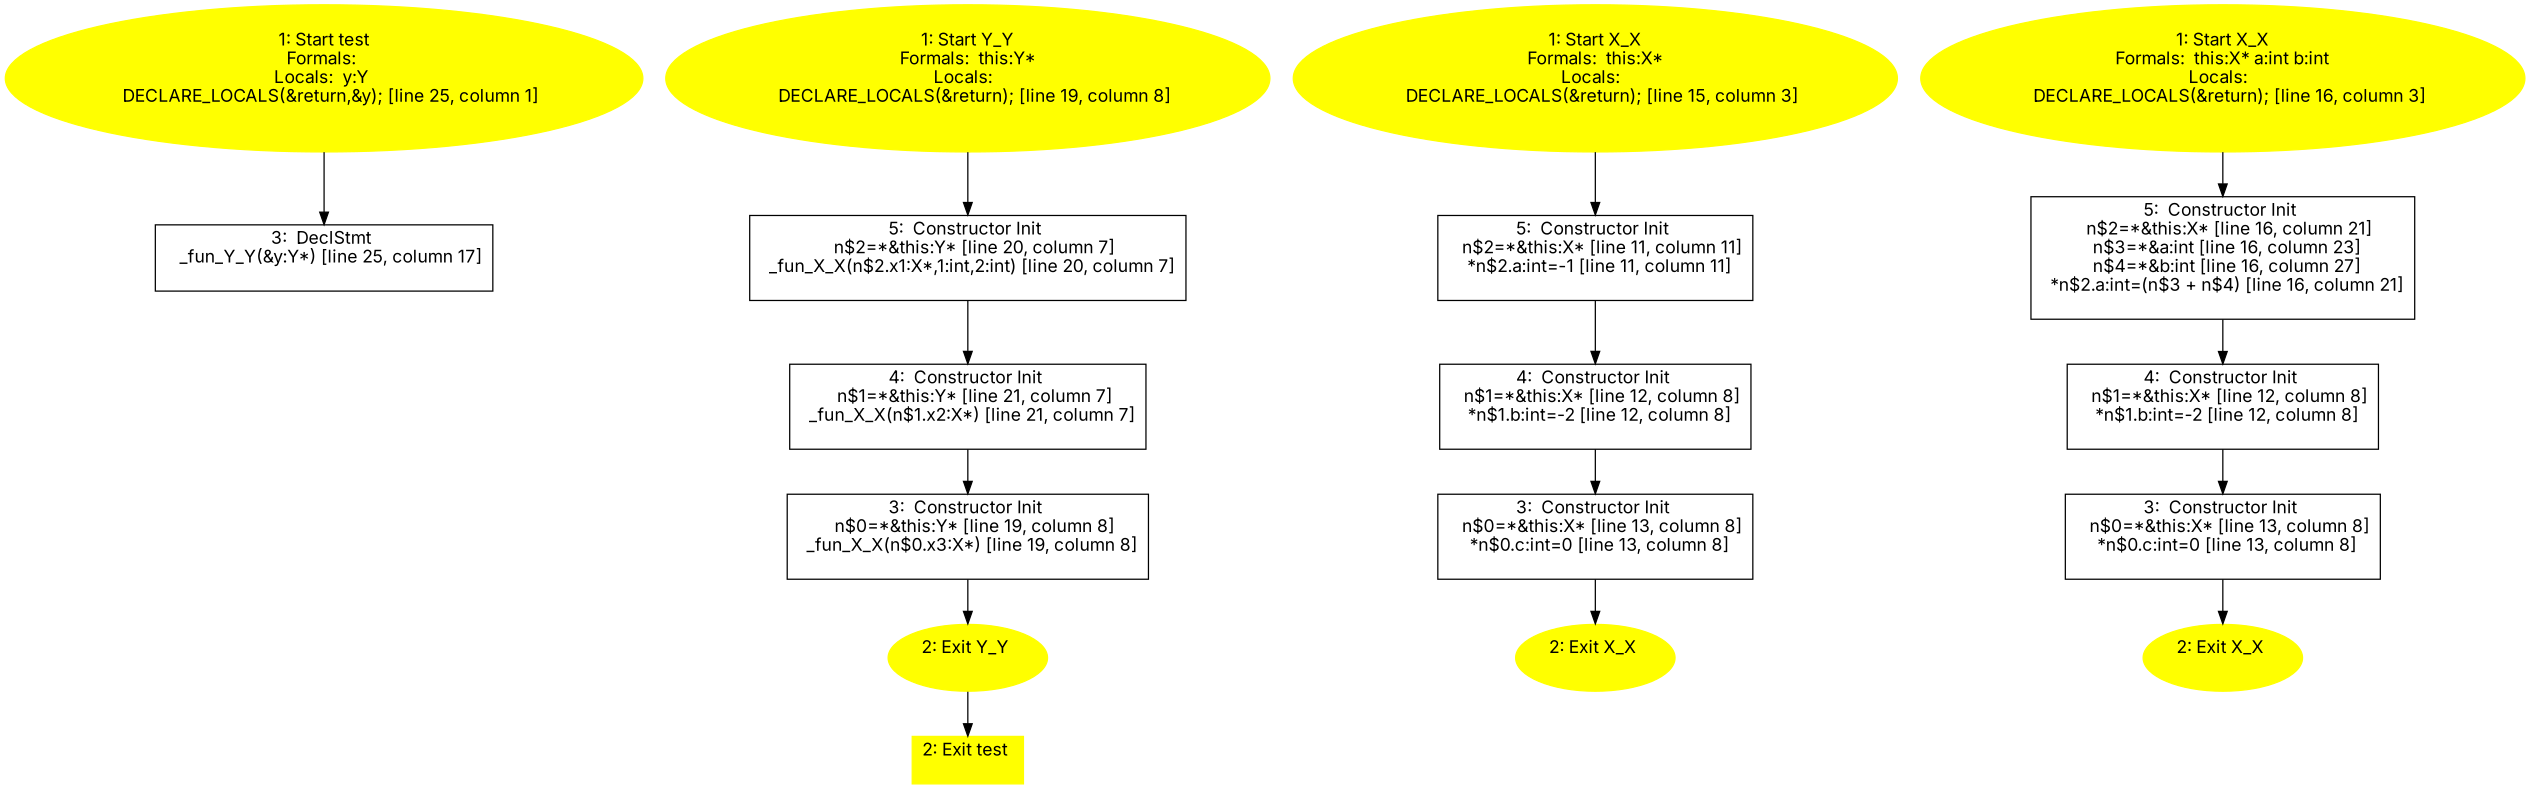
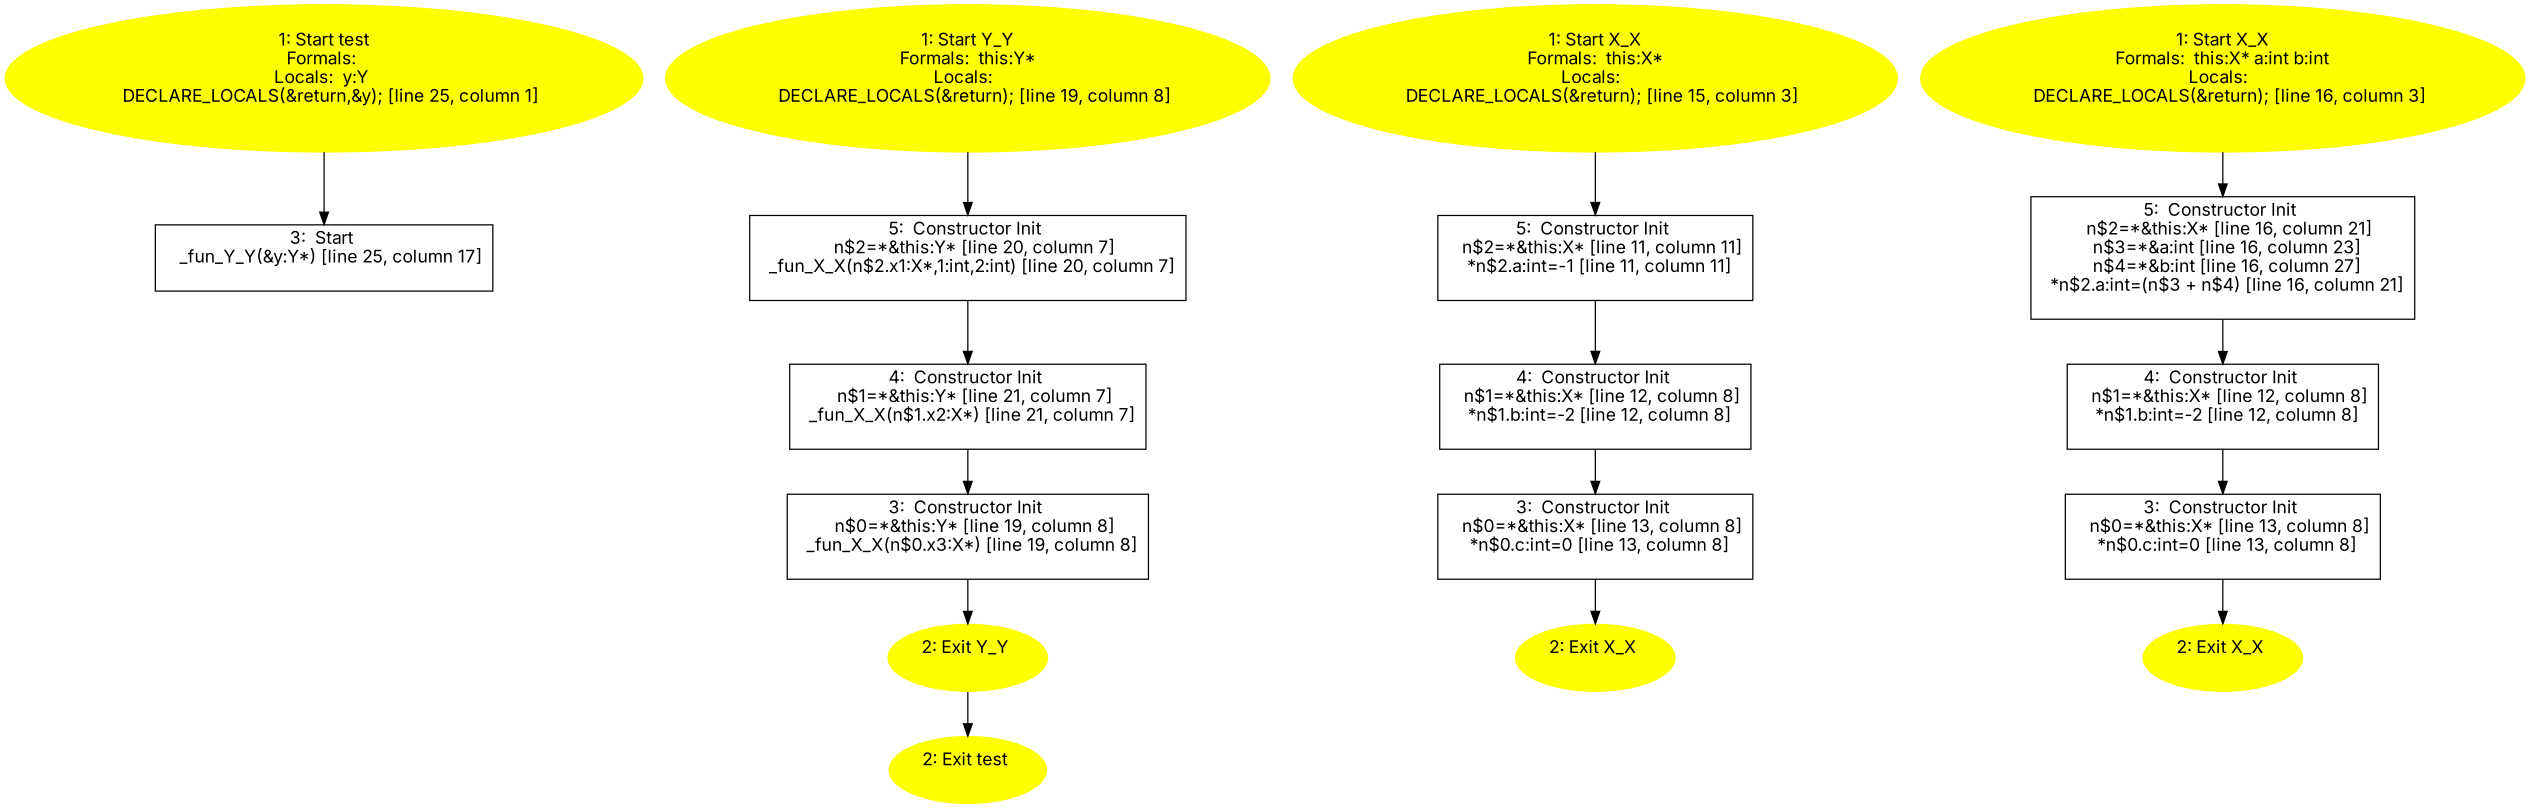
(324, 258) -> (324, 258)
(968, 760) -> (968, 770)
